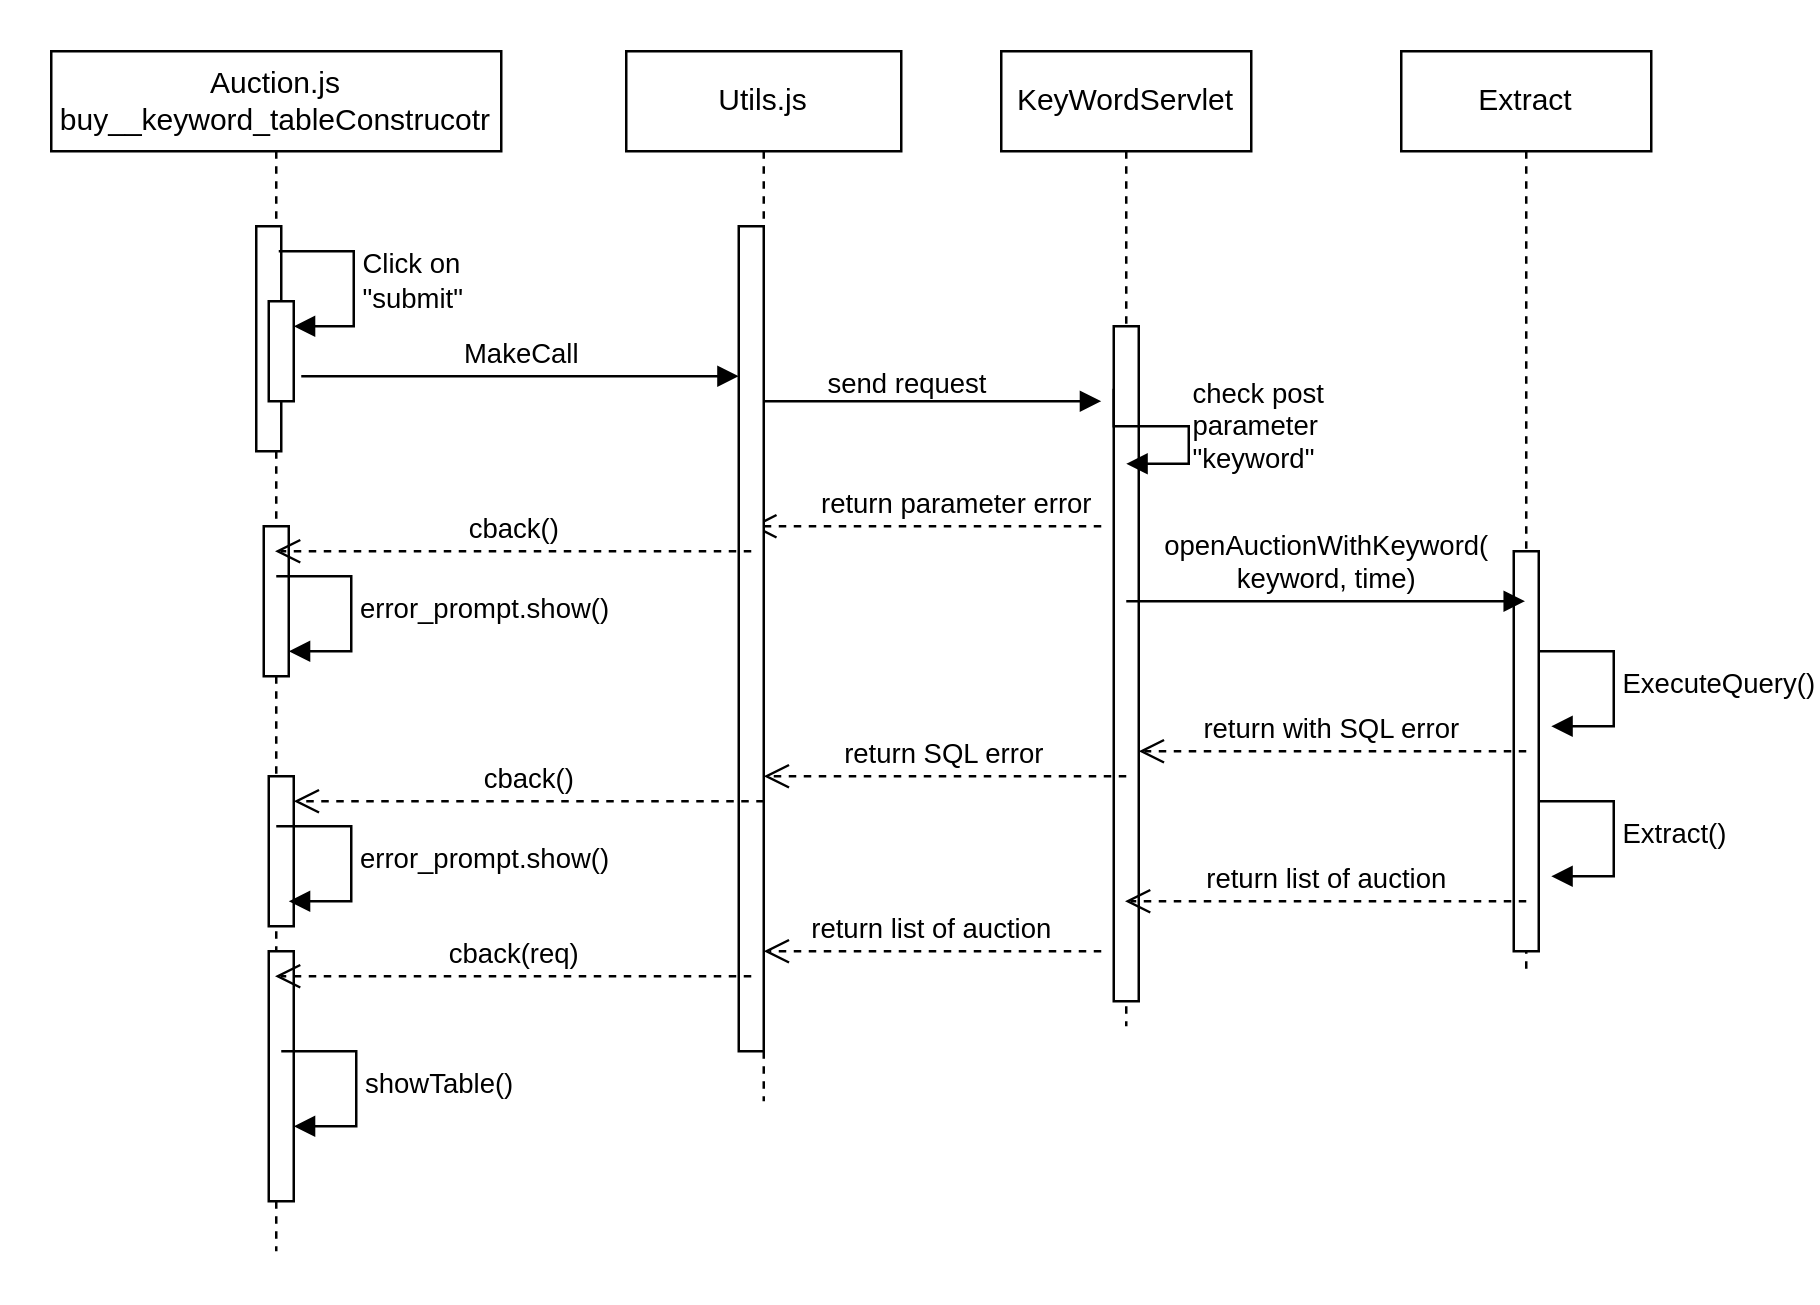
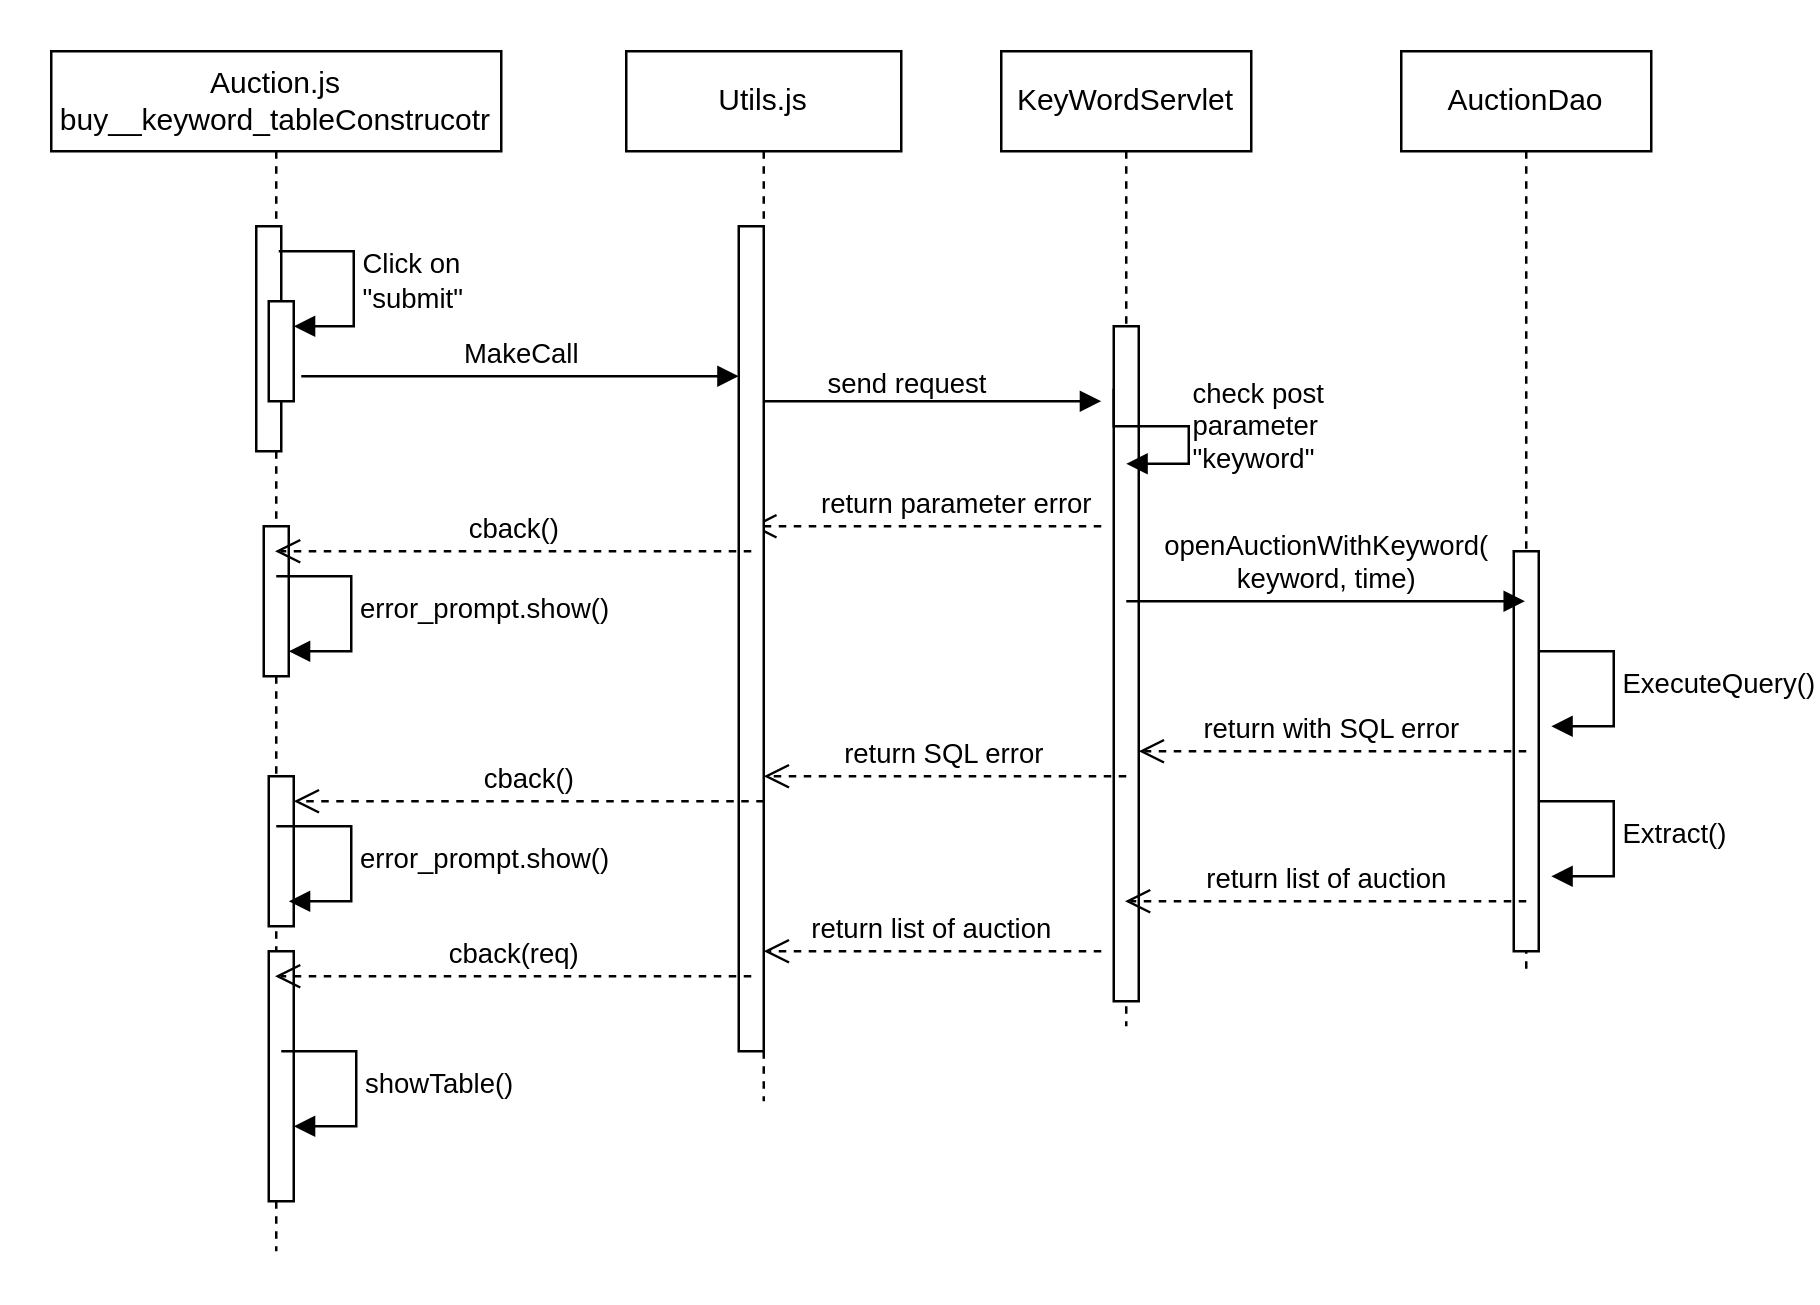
(1526, 101) -> (1526, 101)
